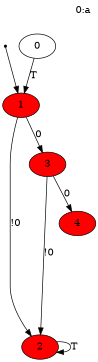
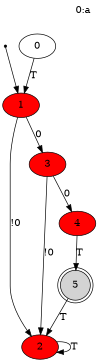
none -> (75, 285)
